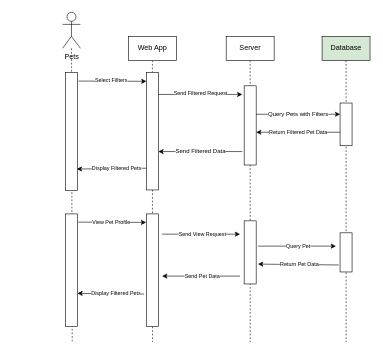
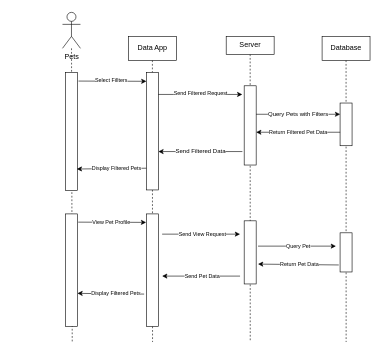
(153, 48) -> (153, 48)
(250, 48) -> (250, 45)
(346, 48) -> (346, 48)
